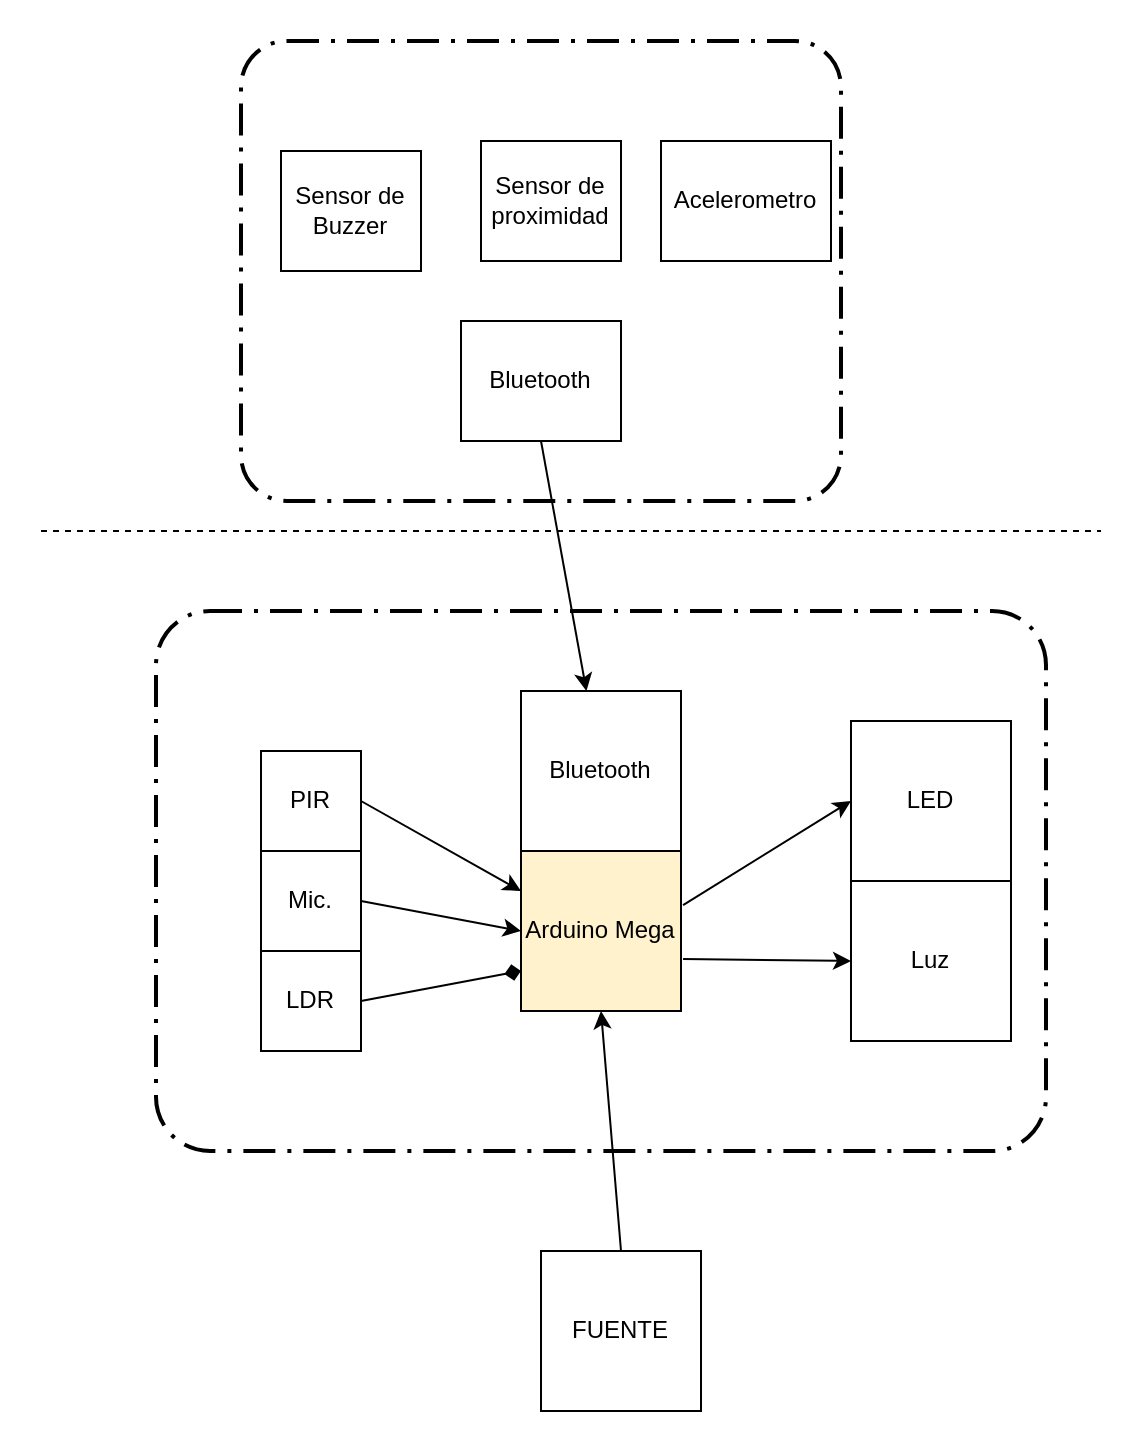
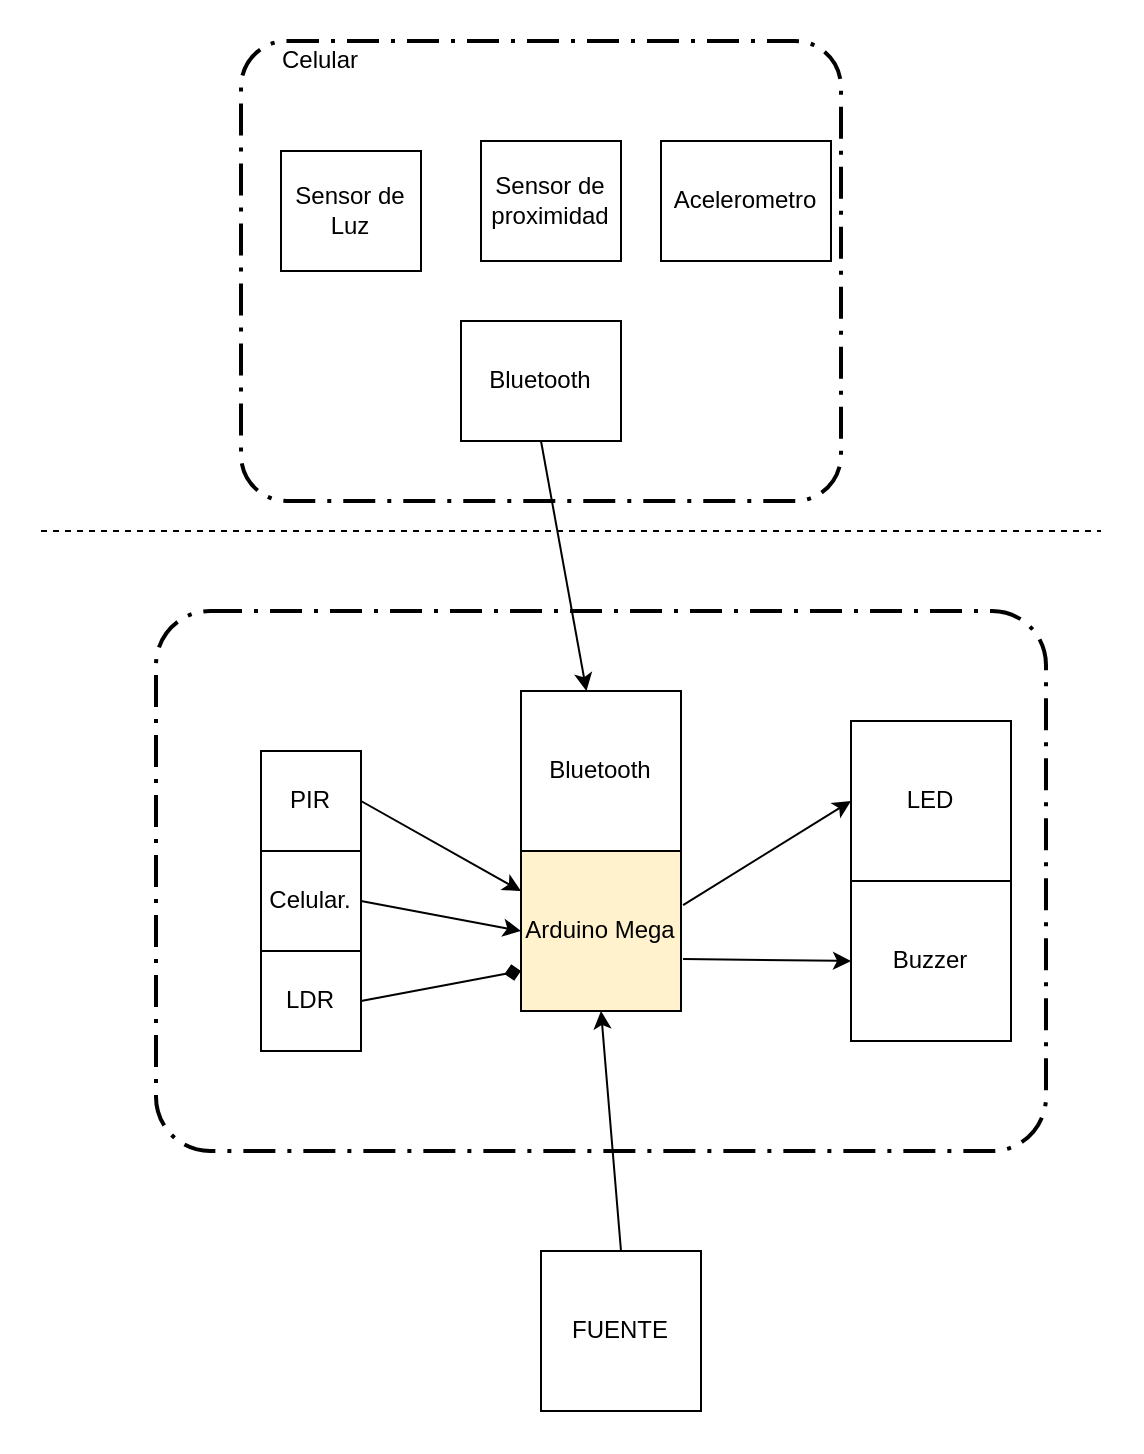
none -> (321, 61)
(351, 211) -> (351, 211)
(311, 901) -> (311, 901)
(931, 961) -> (931, 961)
